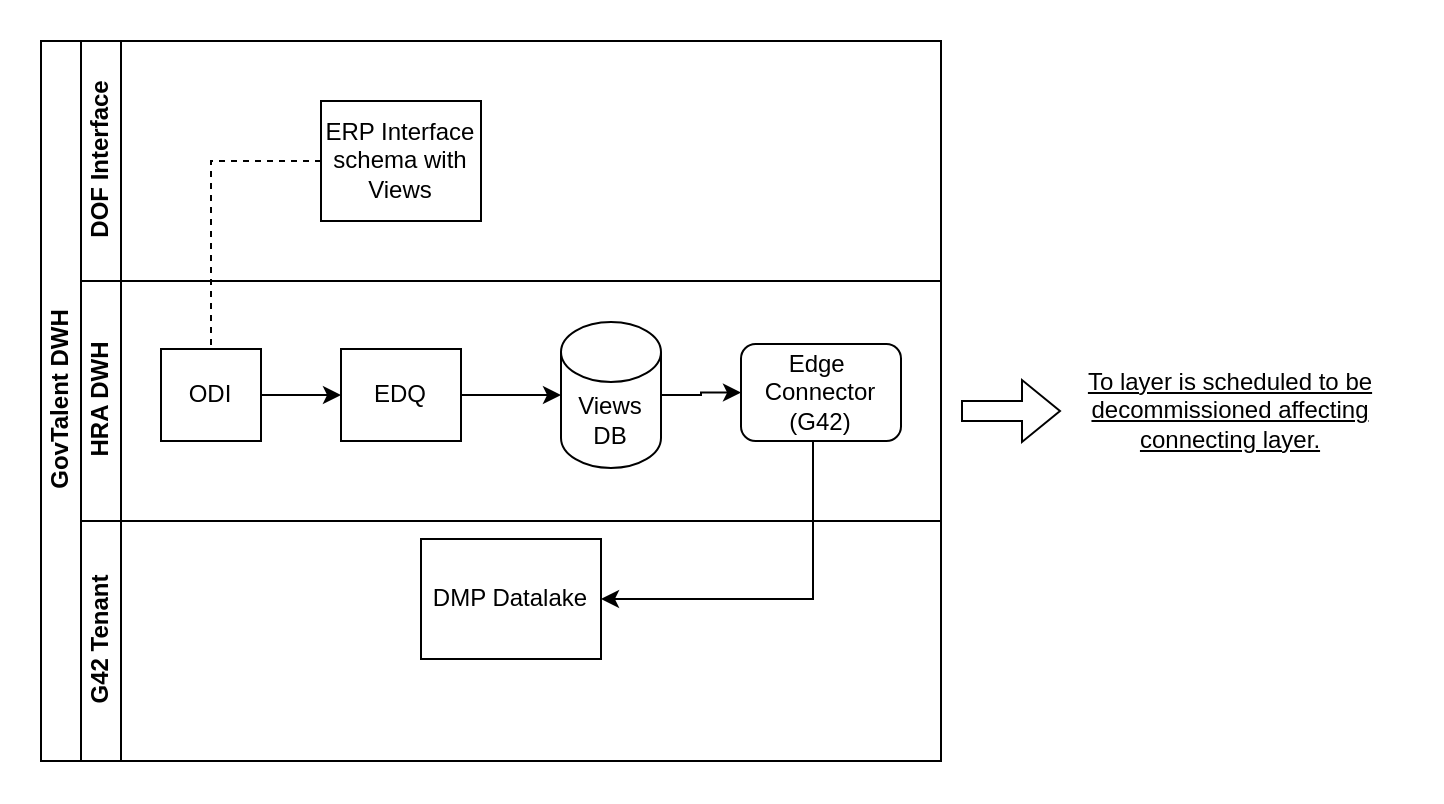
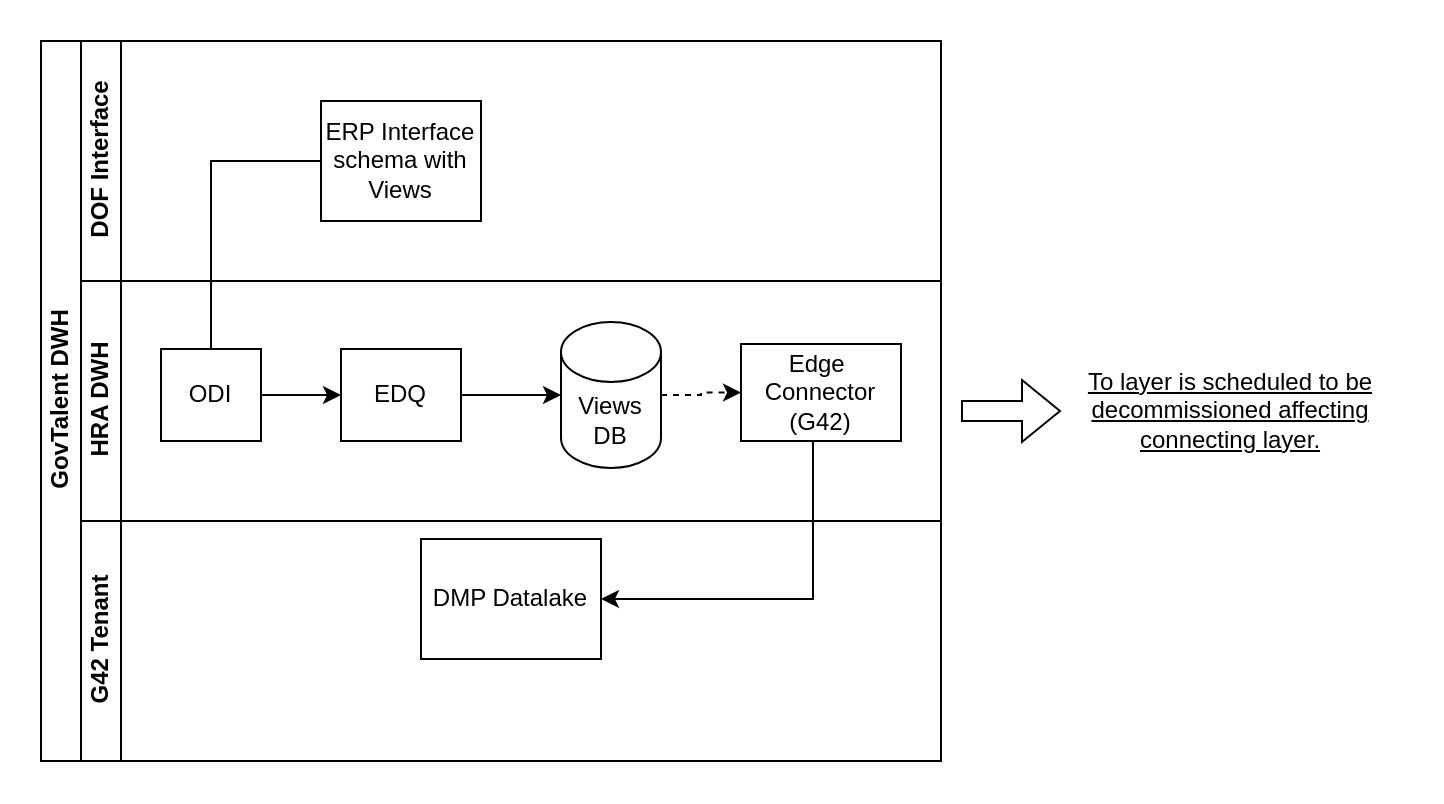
(211, 166) -> (211, 166)
(821, 393) -> (821, 393)
(697, 395) -> (697, 395)
